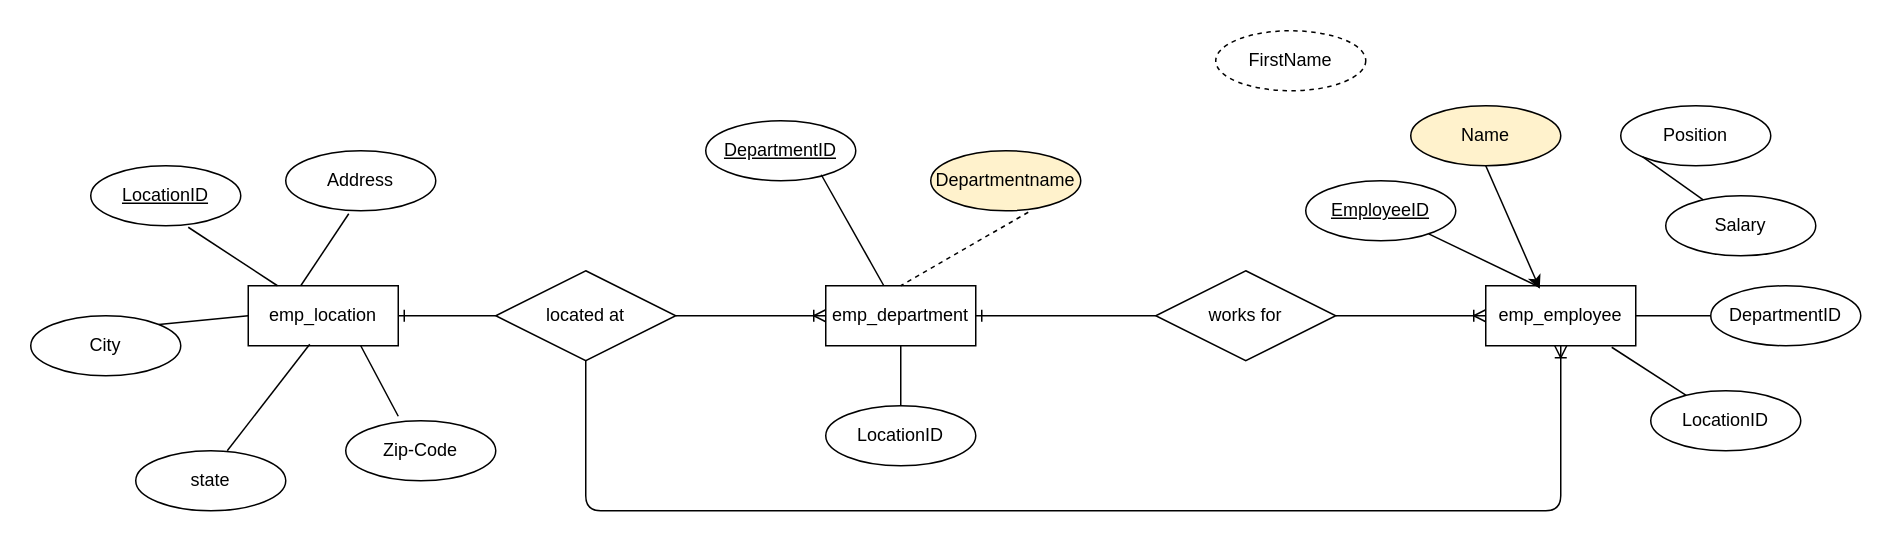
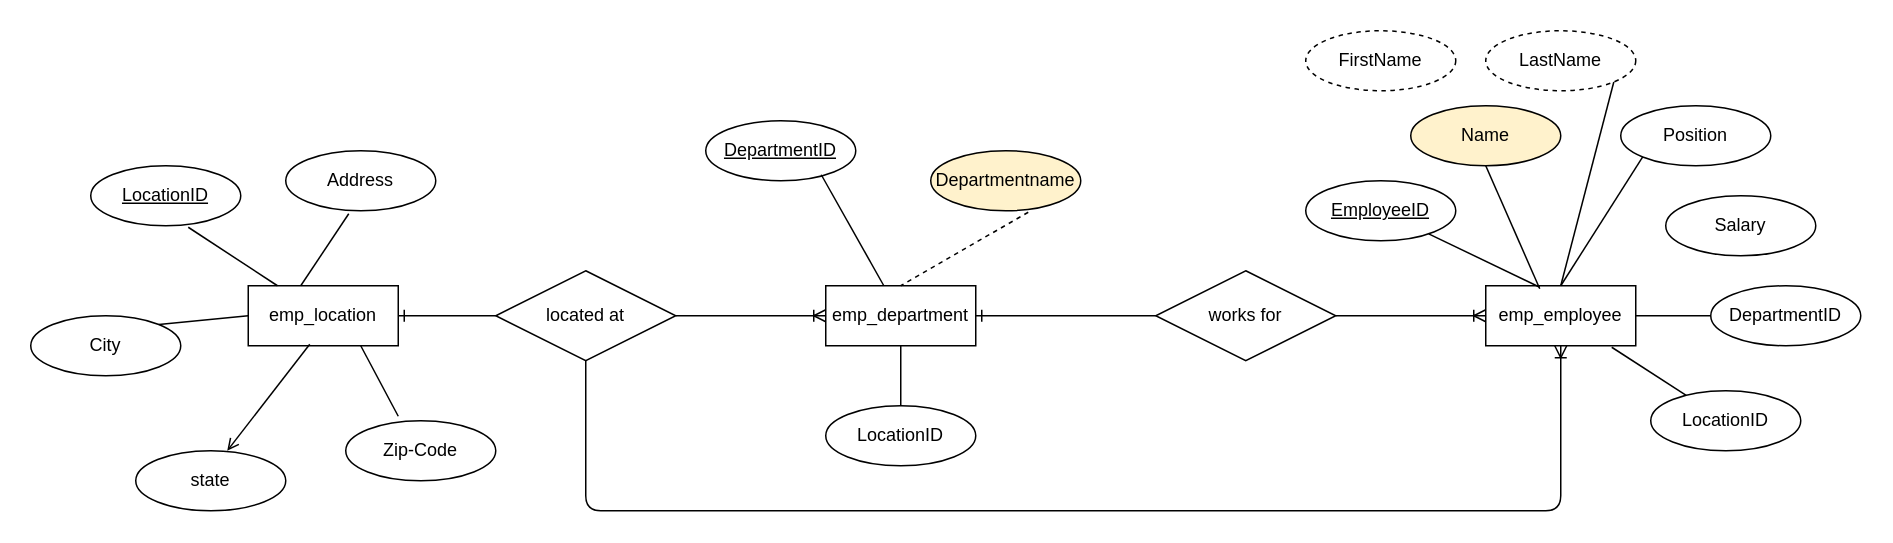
(1291, 61) -> (1381, 61)
none -> (1561, 61)
(1673, 178) -> (1603, 220)
none -> (1589, 179)
(1535, 278) -> (1537, 282)
(231, 446) -> (232, 445)
